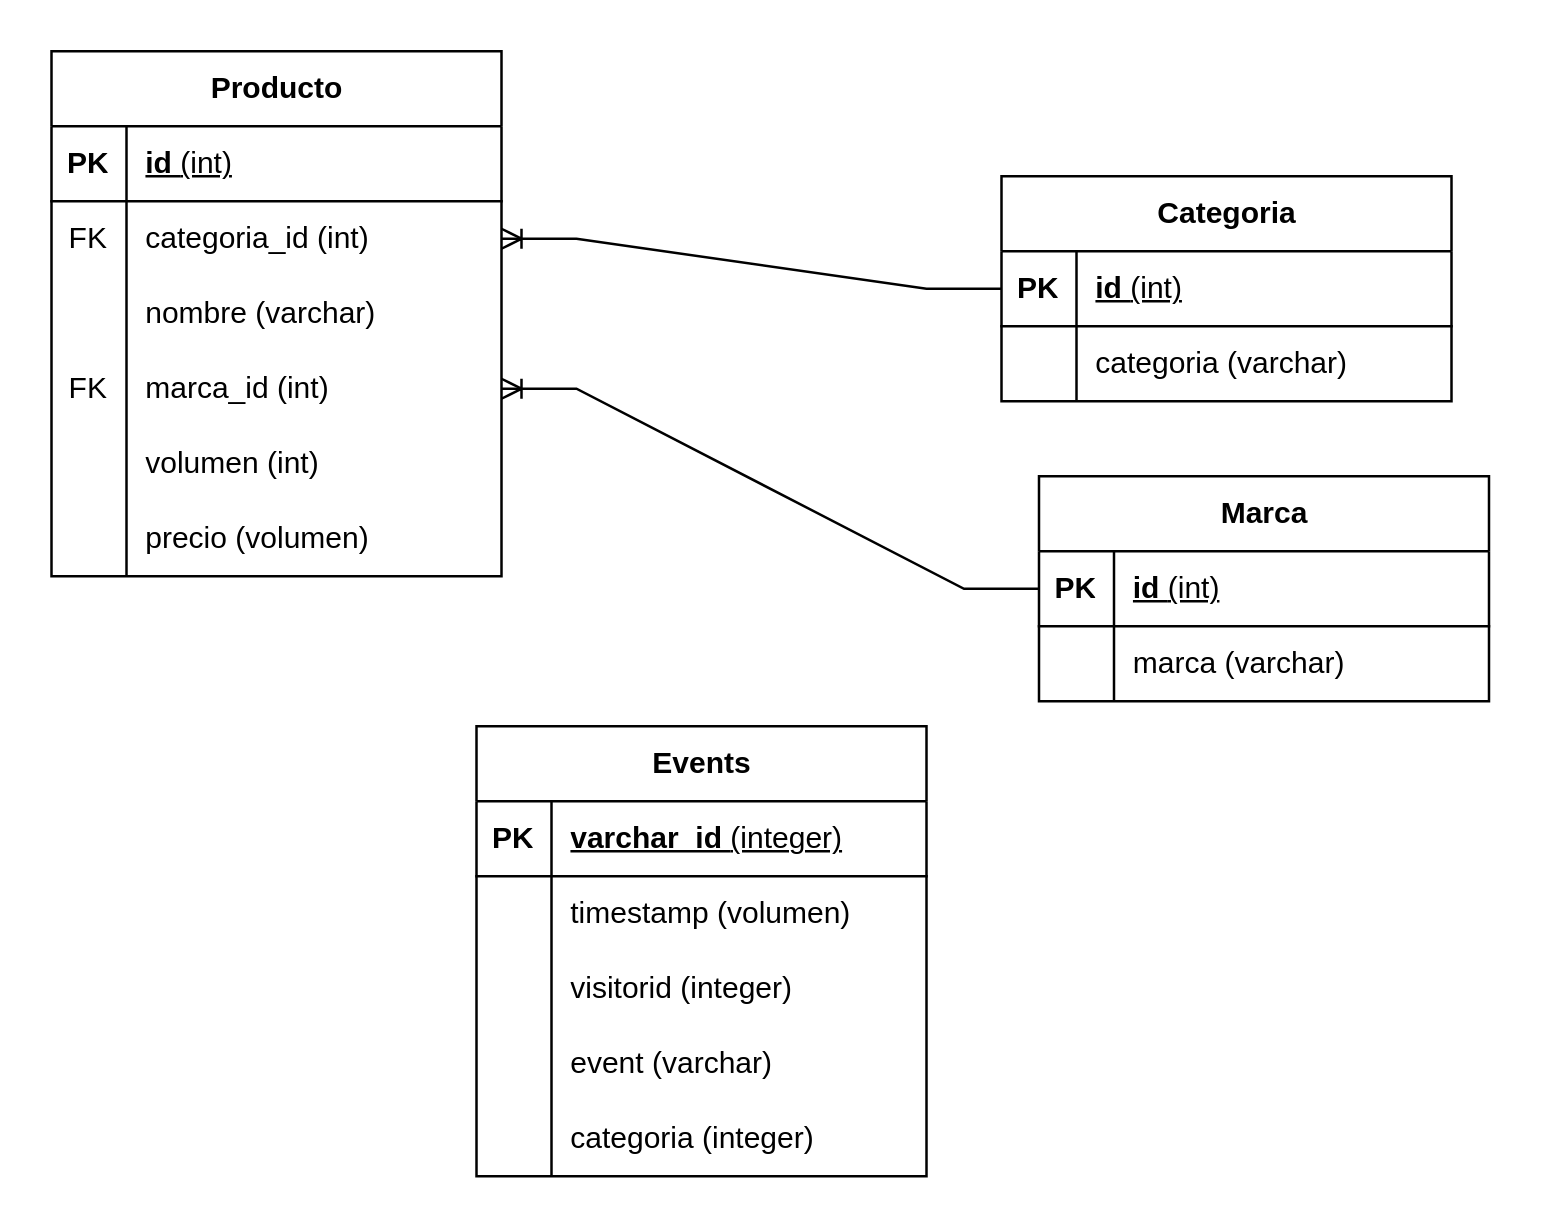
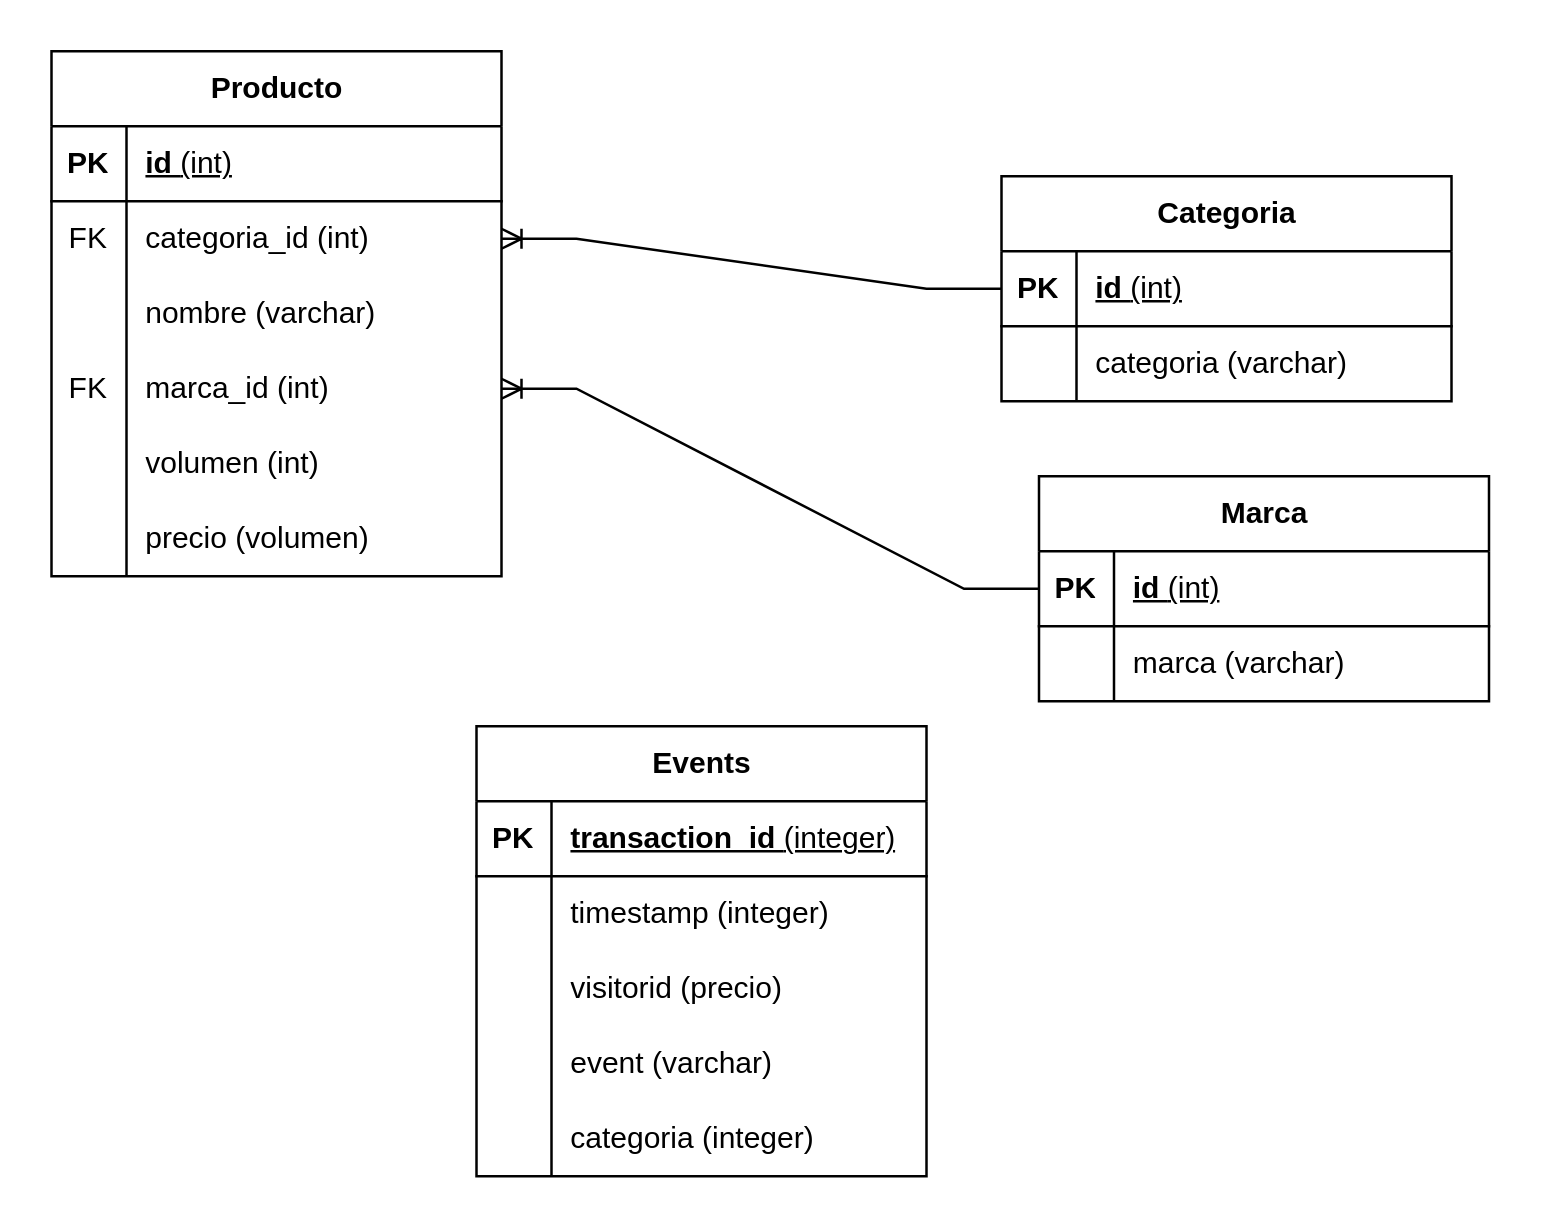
(728, 839) -> (749, 839)
(719, 914) -> (719, 914)
(711, 989) -> (703, 989)
